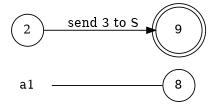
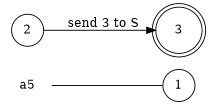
(179, 30) -> (179, 30)
(28, 85) -> (28, 85)
(179, 85) -> (179, 85)
